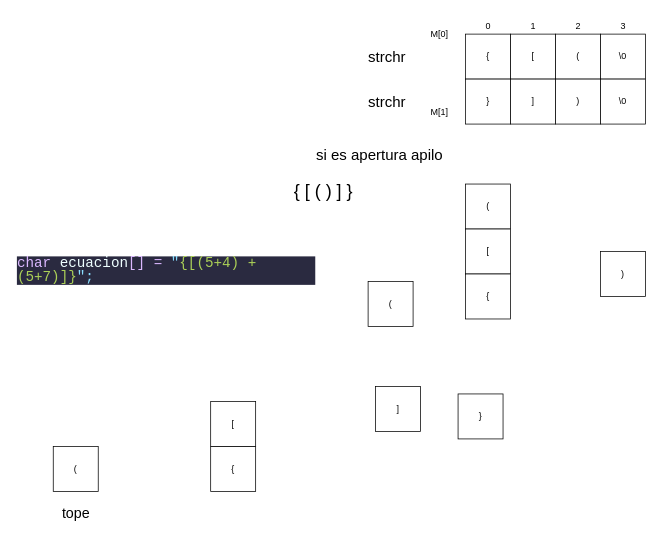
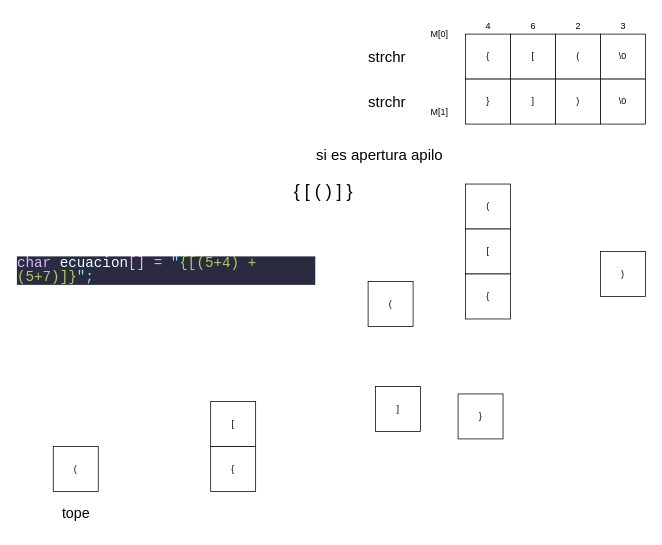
(488, 27) -> (488, 27)
(533, 27) -> (533, 27)
